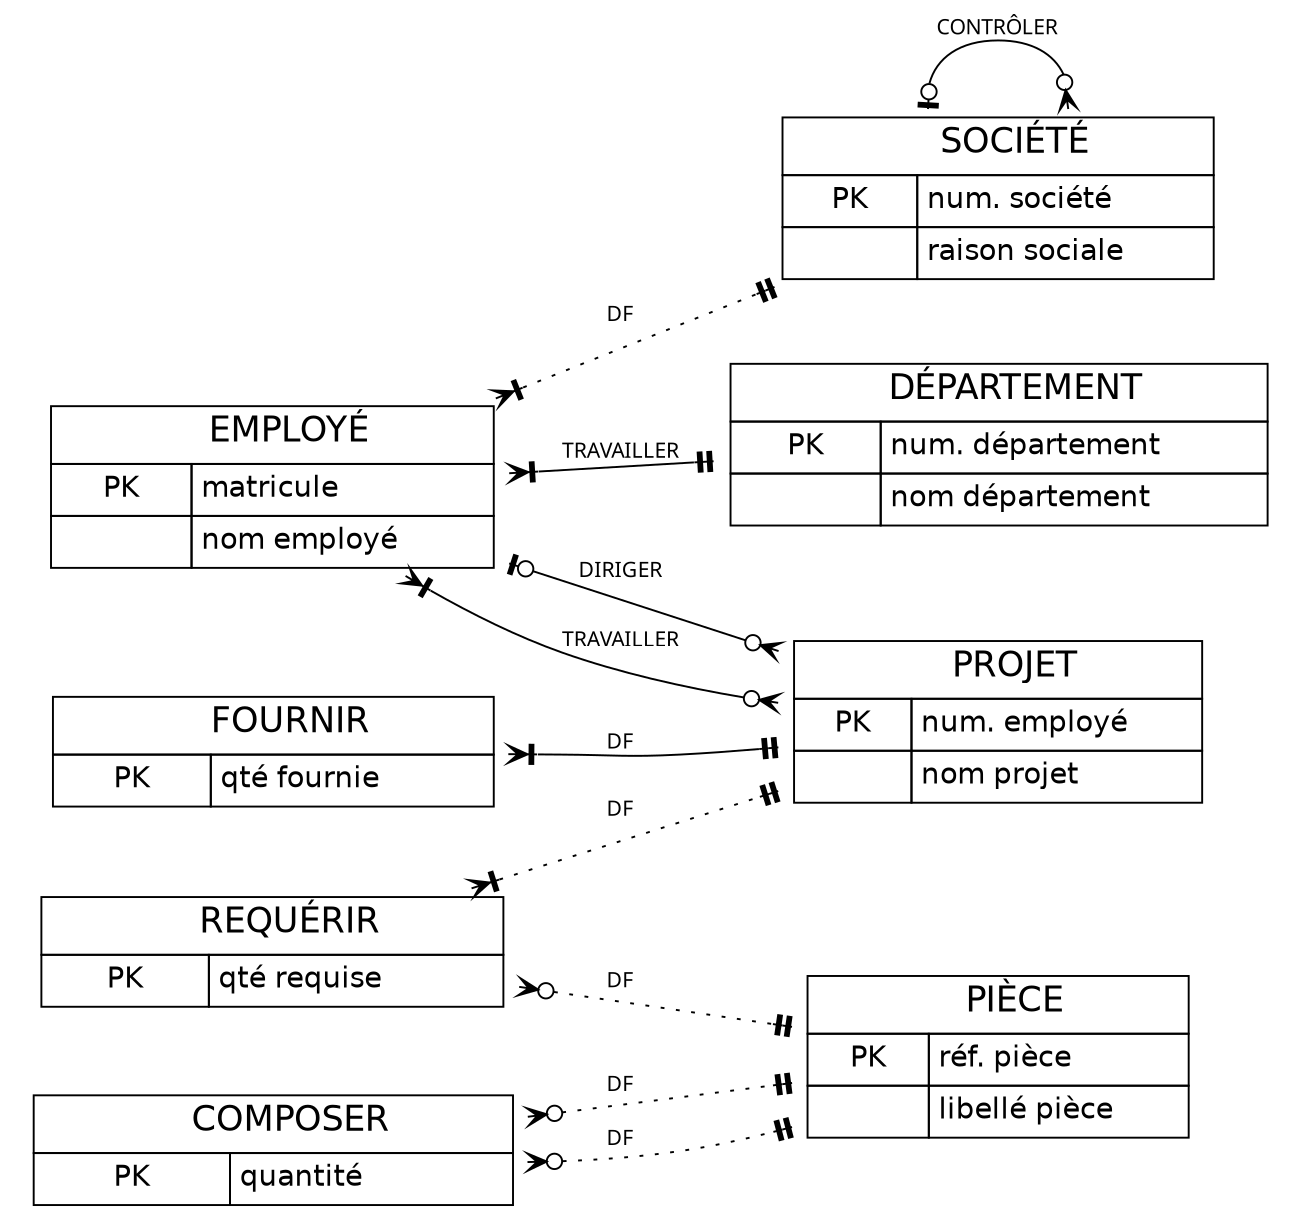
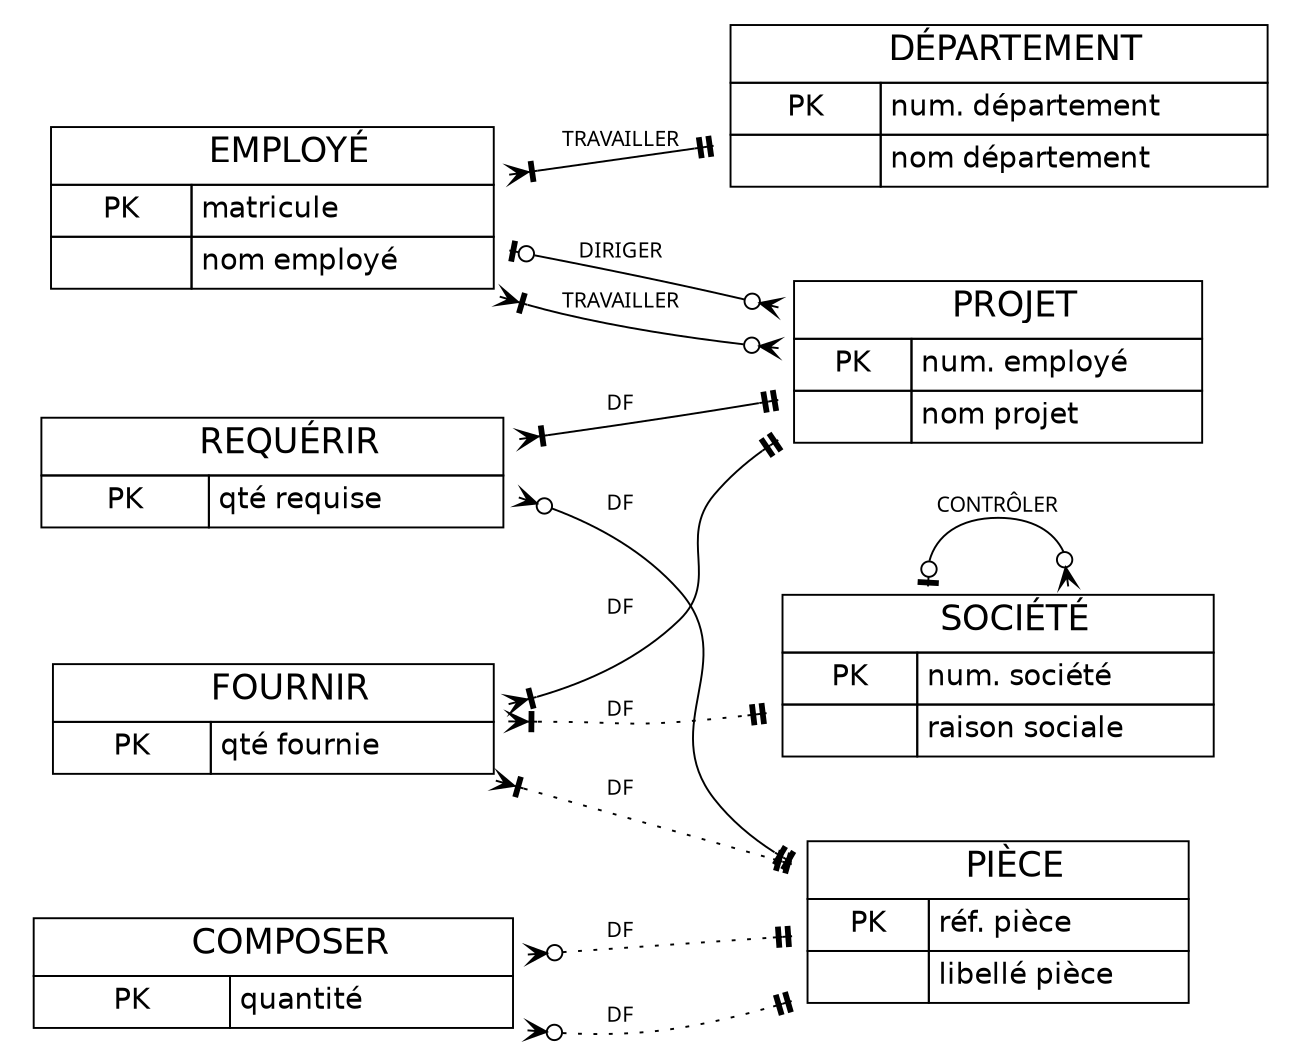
(639, 341) -> (643, 724)
none -> (648, 824)
(629, 838) -> (654, 420)
(663, 1008) -> (703, 658)
